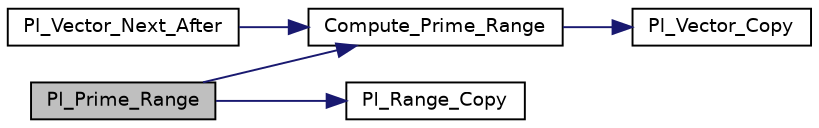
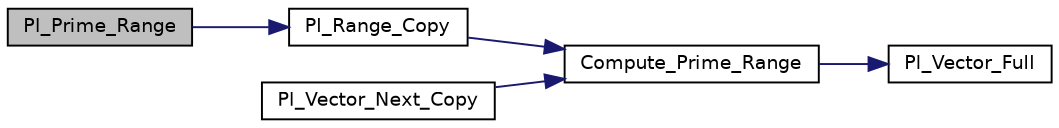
(123, 27) -> (378, 101)
(722, 27) -> (970, 64)
(270, 66) -> (506, 42)
